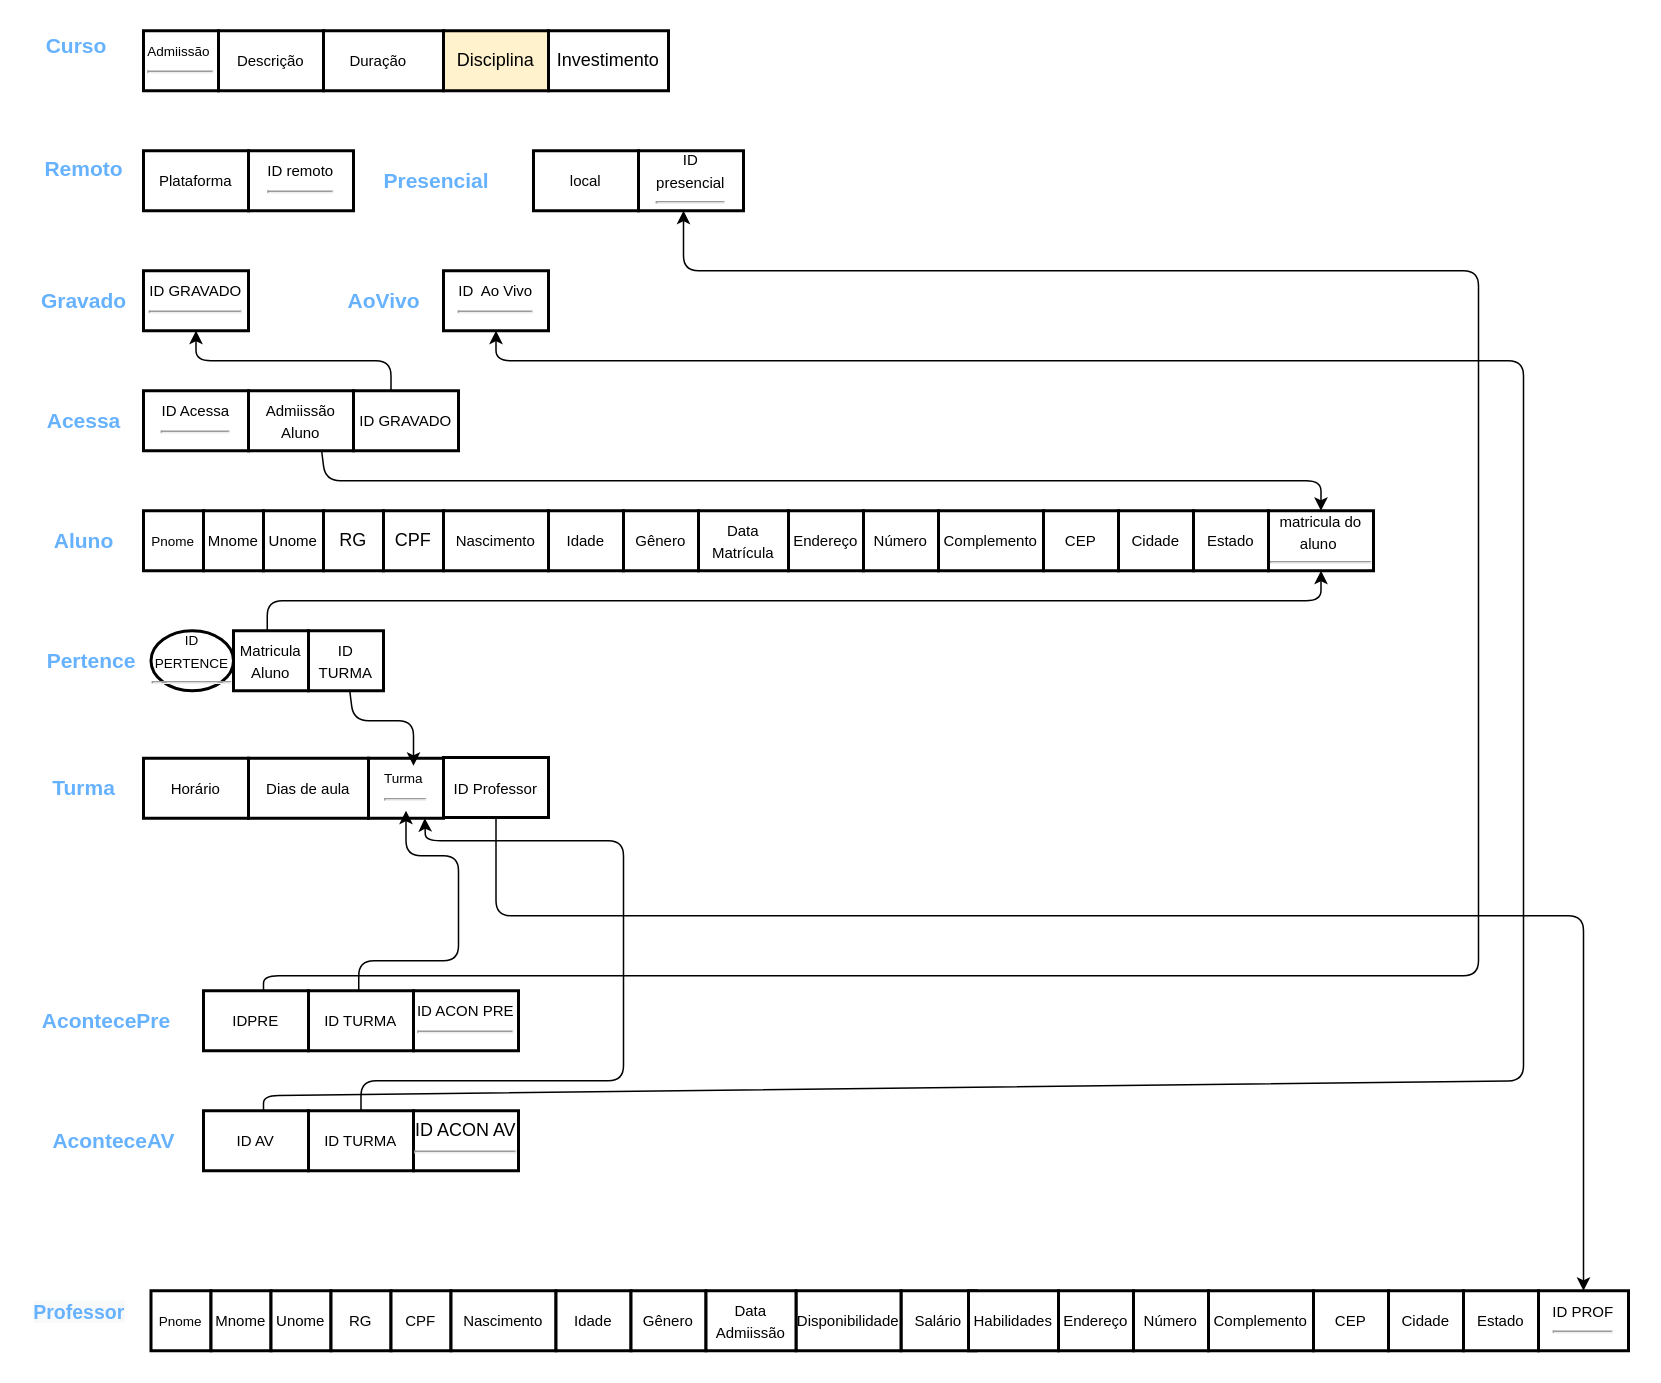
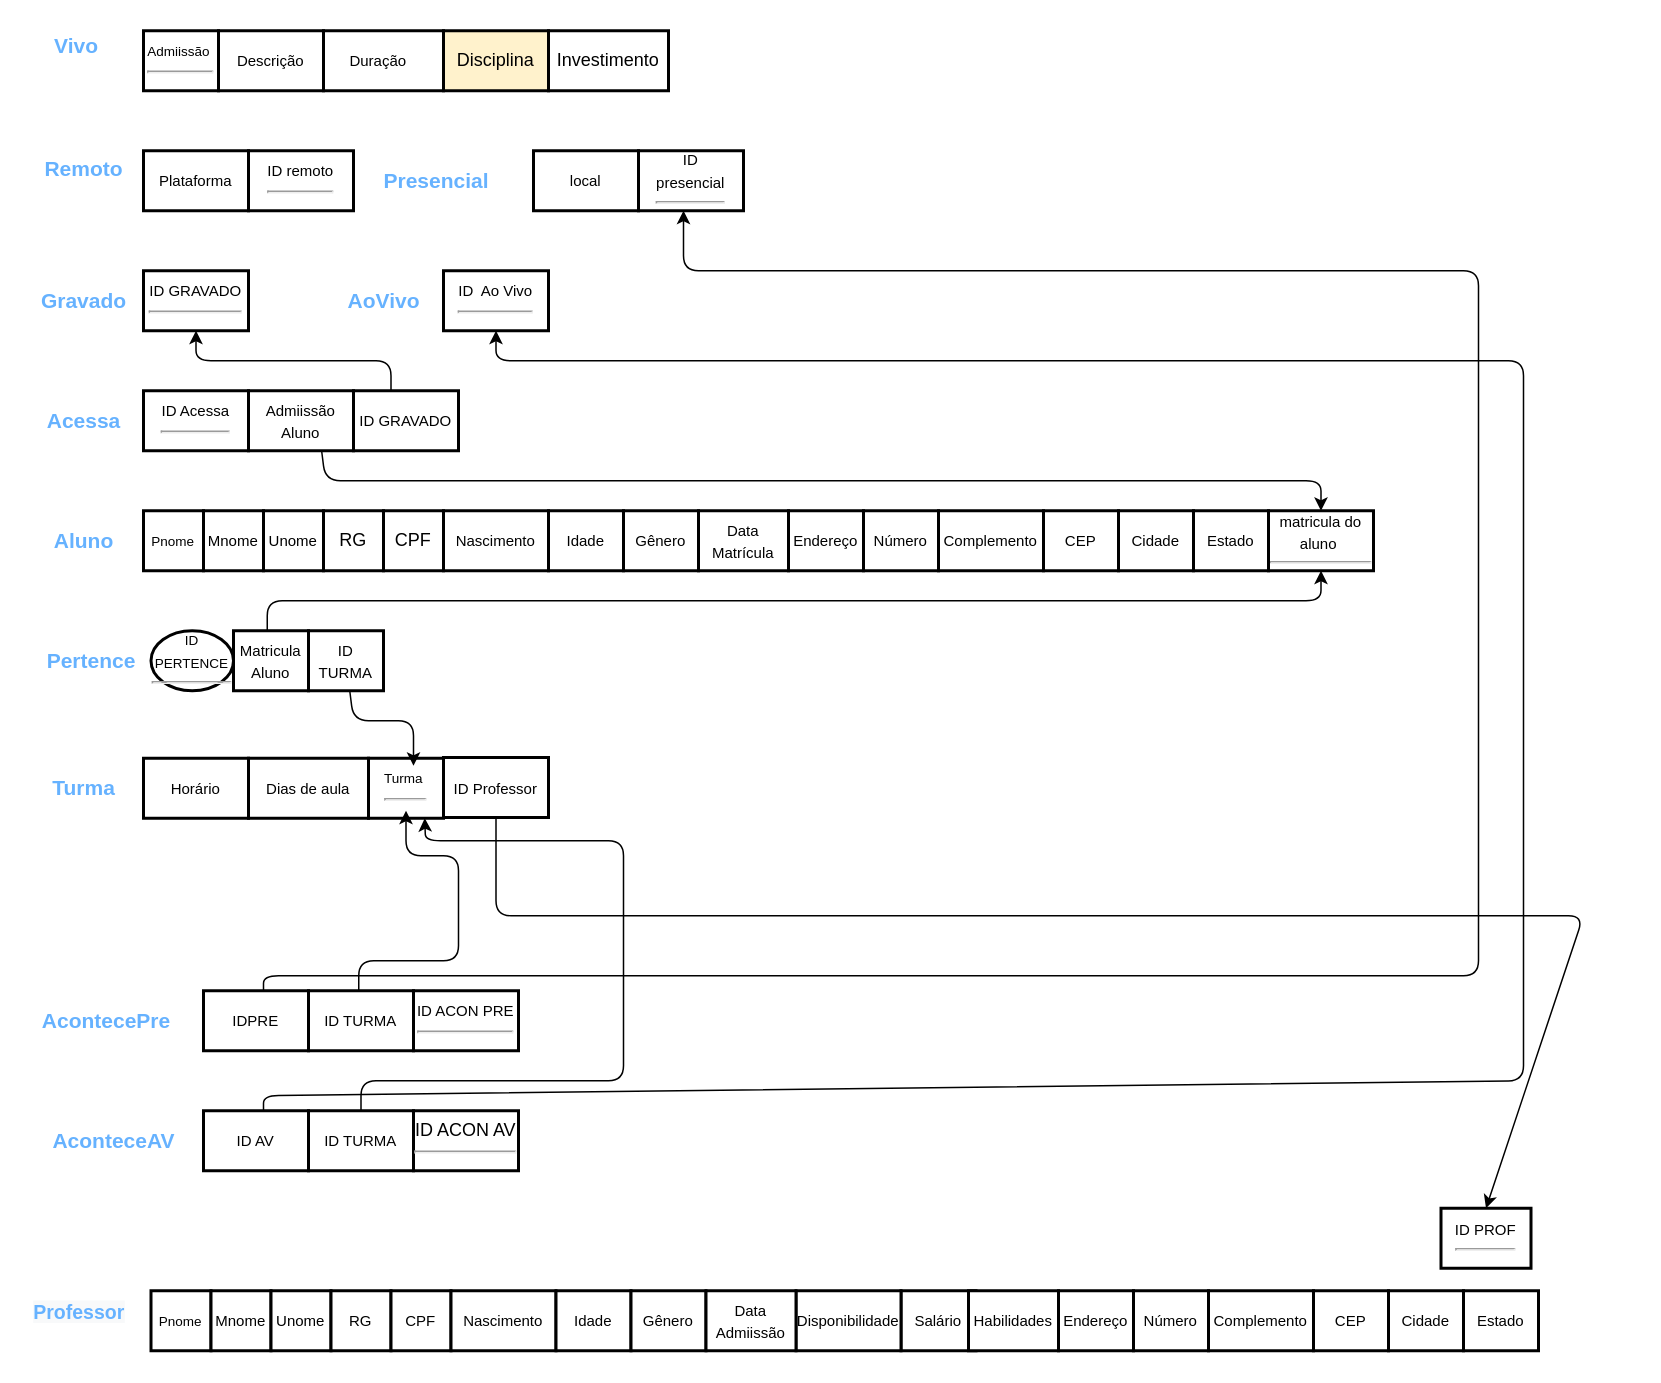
(77, 46) -> (77, 46)
(1583, 1321) -> (1486, 1238)
